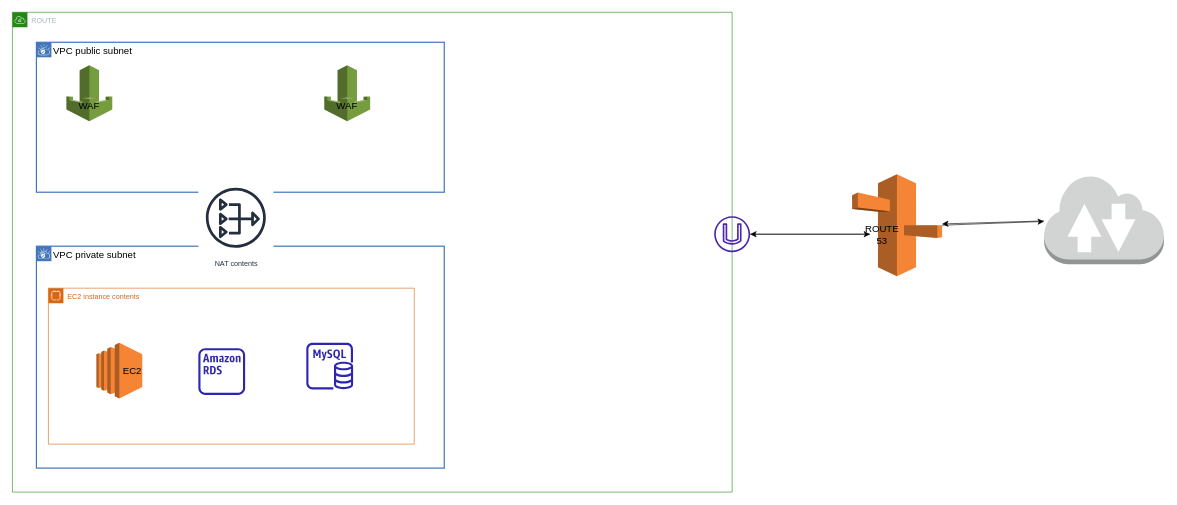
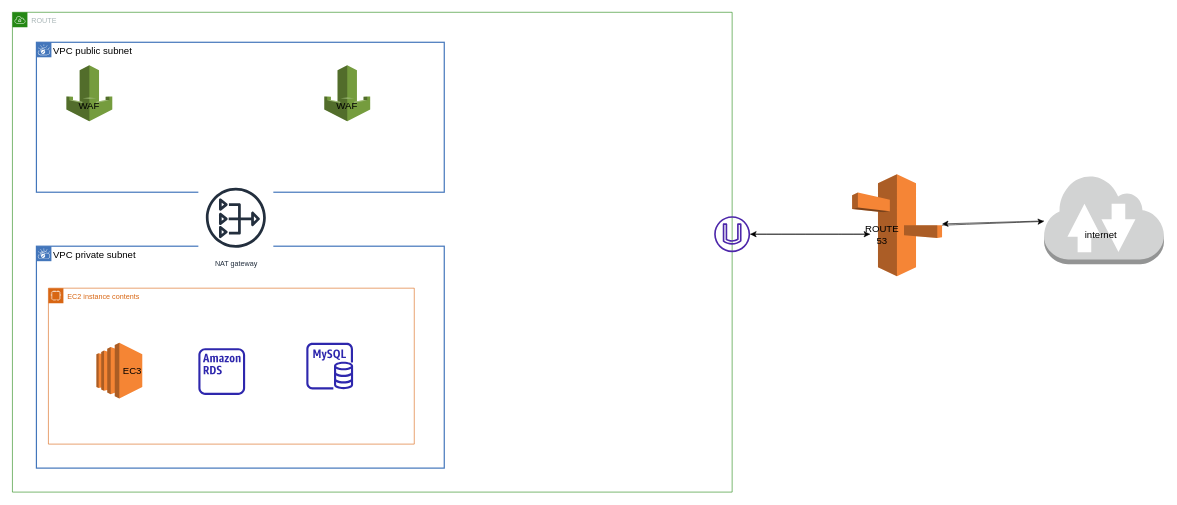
none -> (1101, 234)
(236, 264) -> (236, 264)
(132, 371) -> (132, 371)
